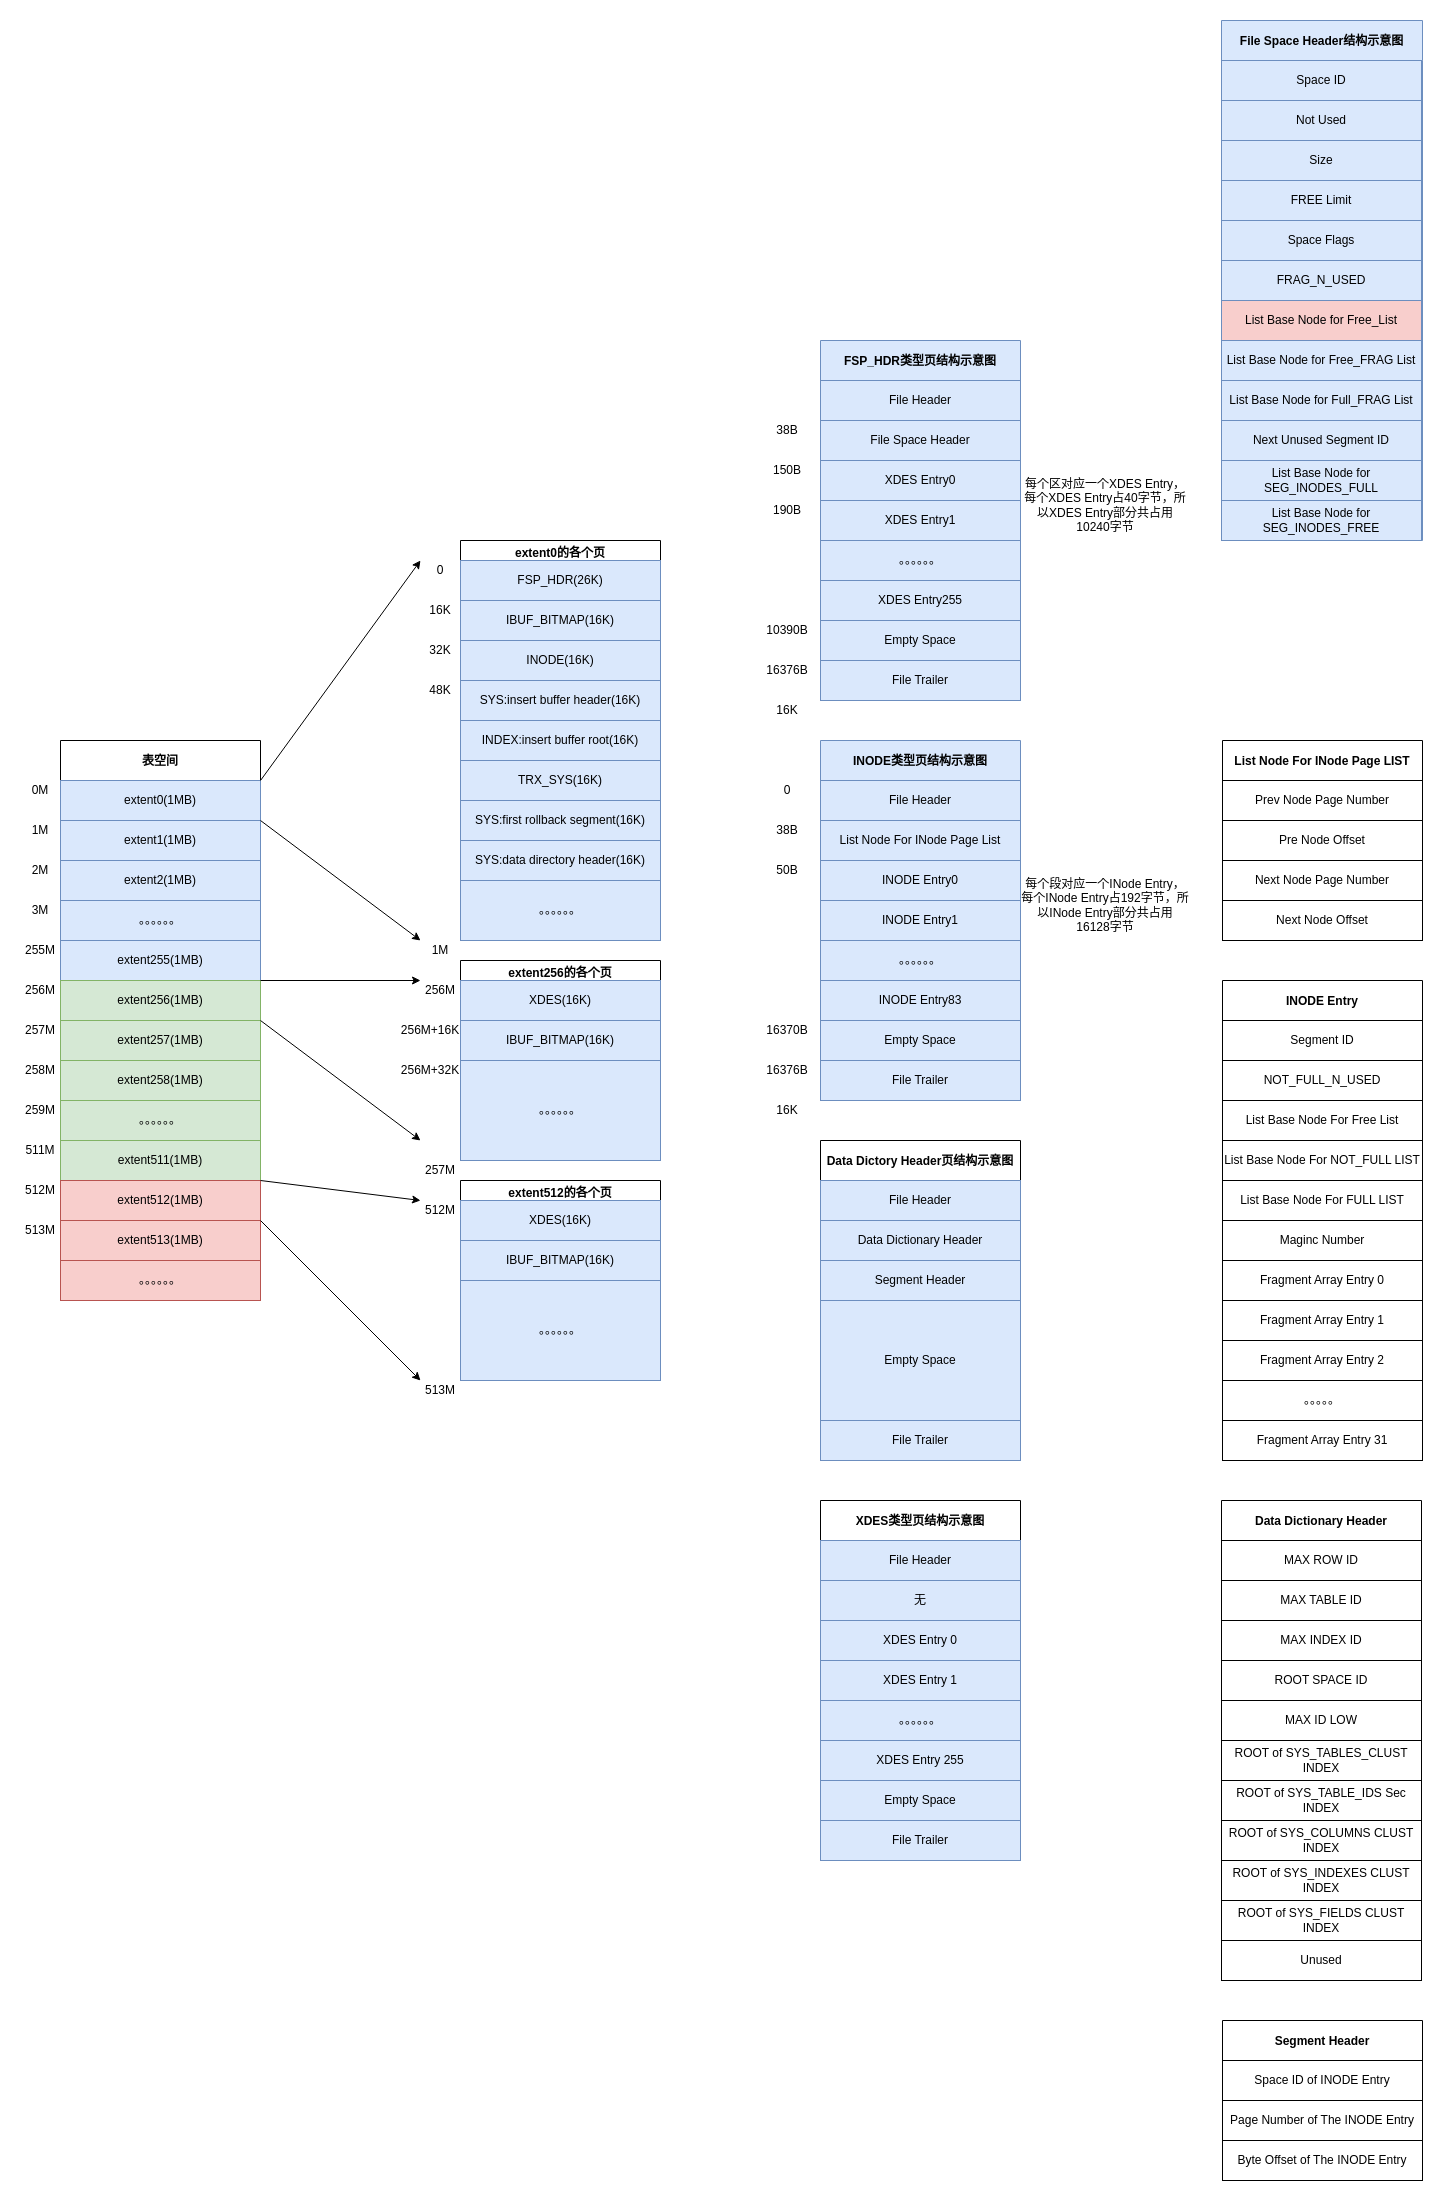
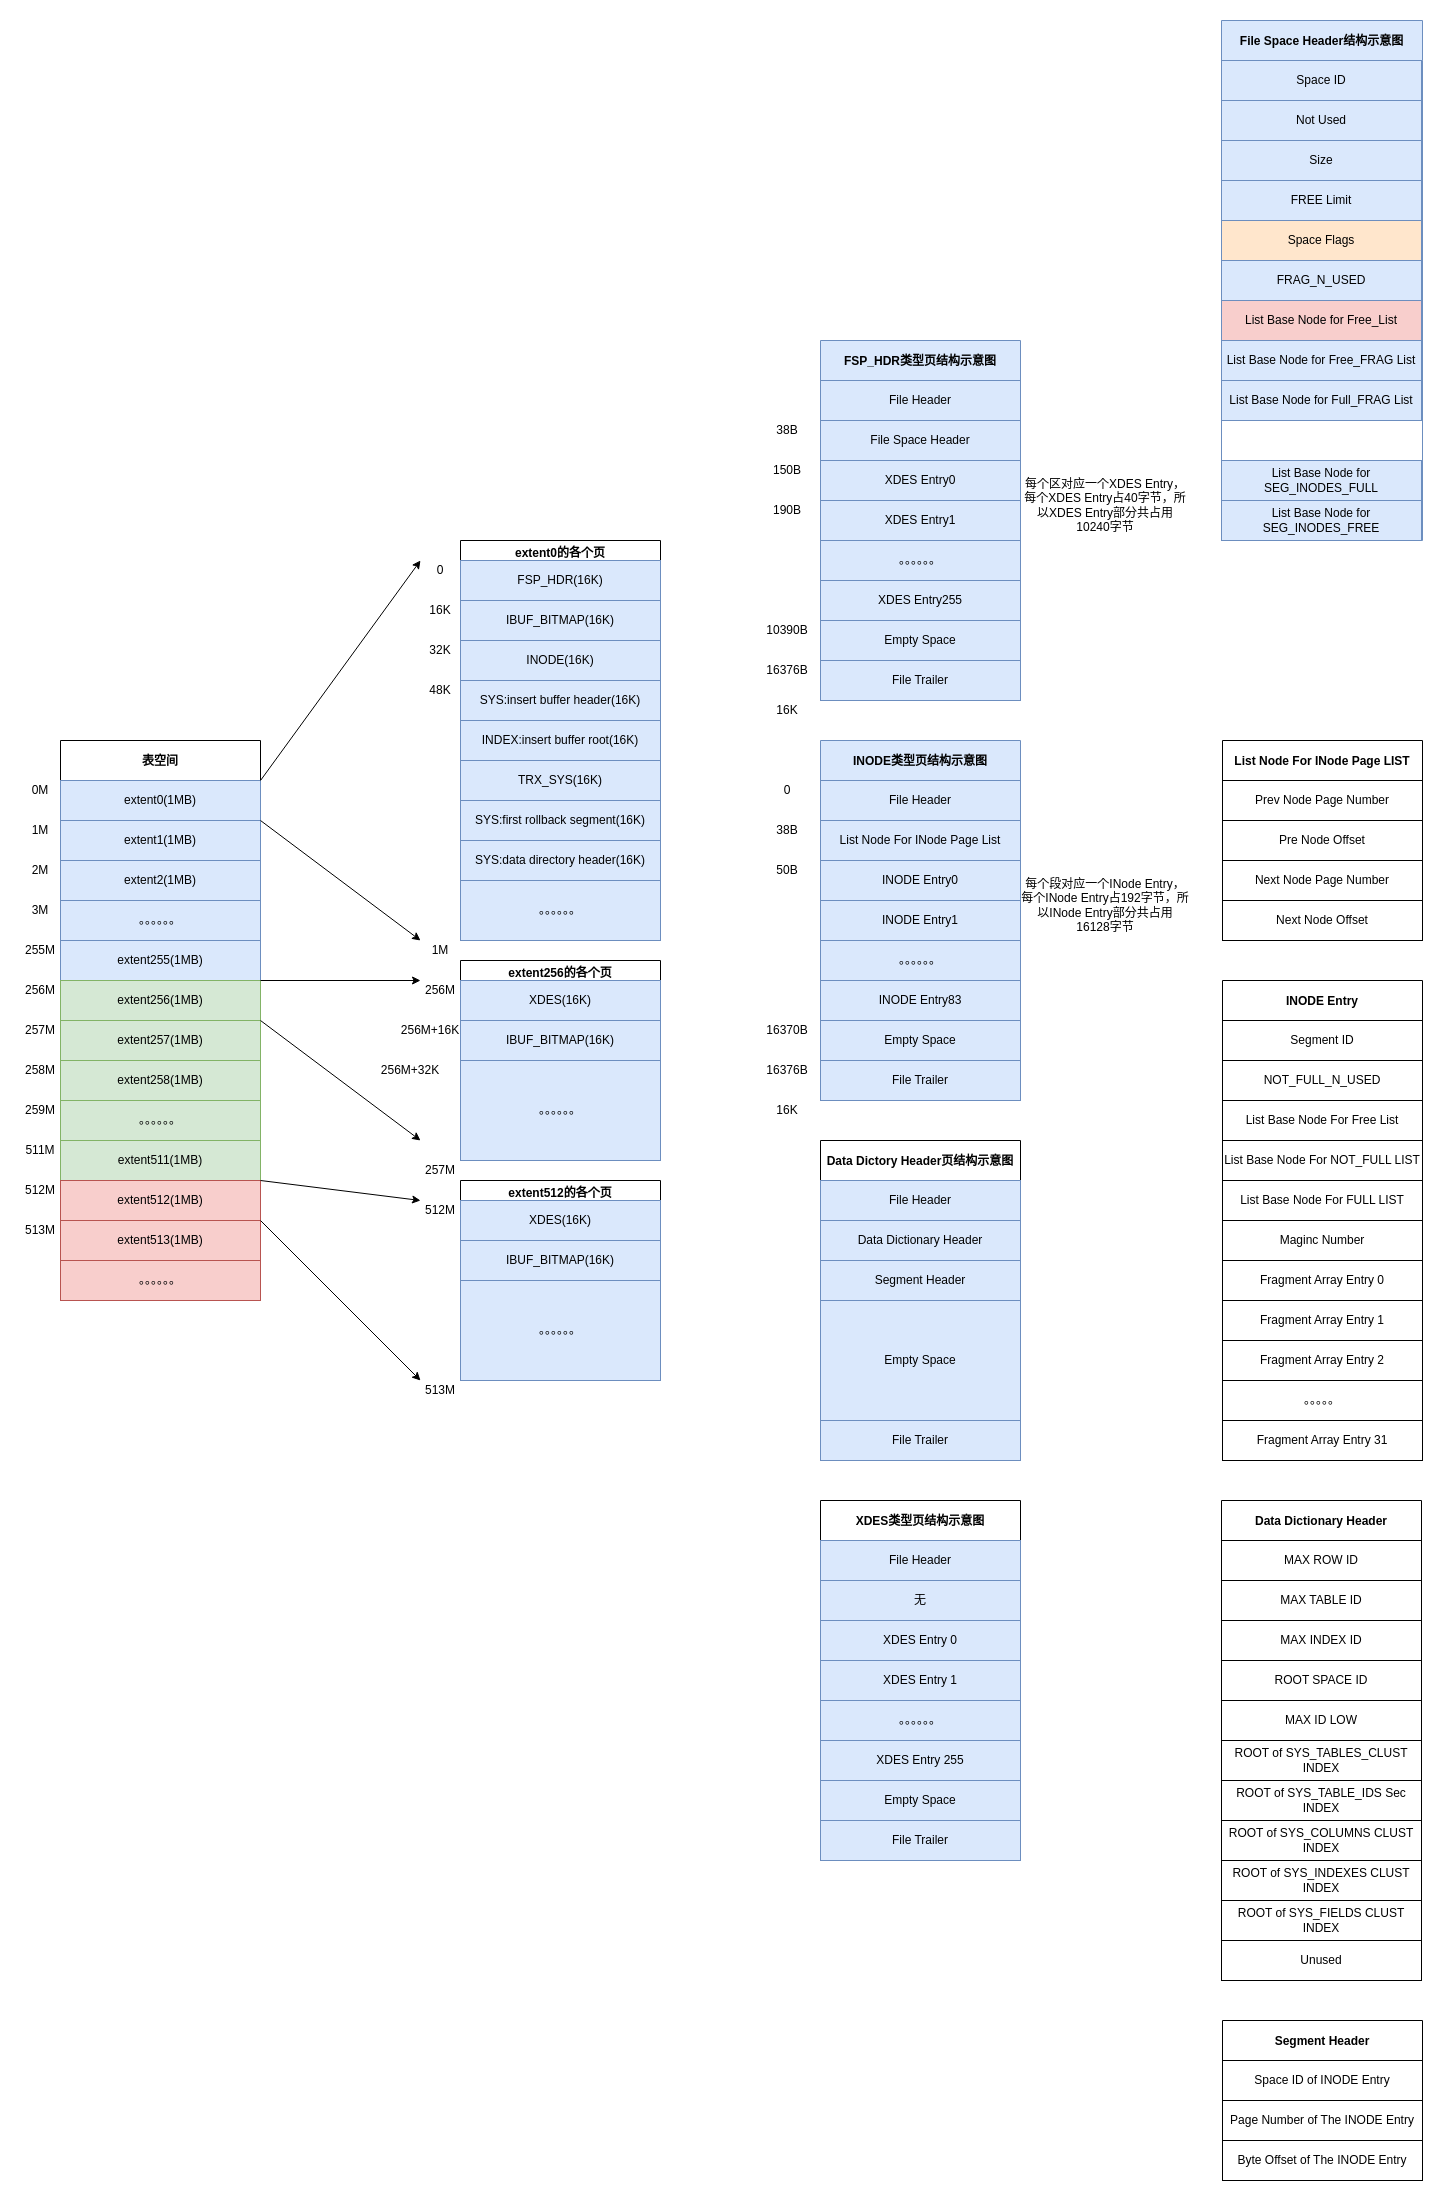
(1322, 241) -> (1322, 241)
(1322, 441) -> none
(561, 581) -> (561, 581)
(431, 1071) -> (411, 1071)
